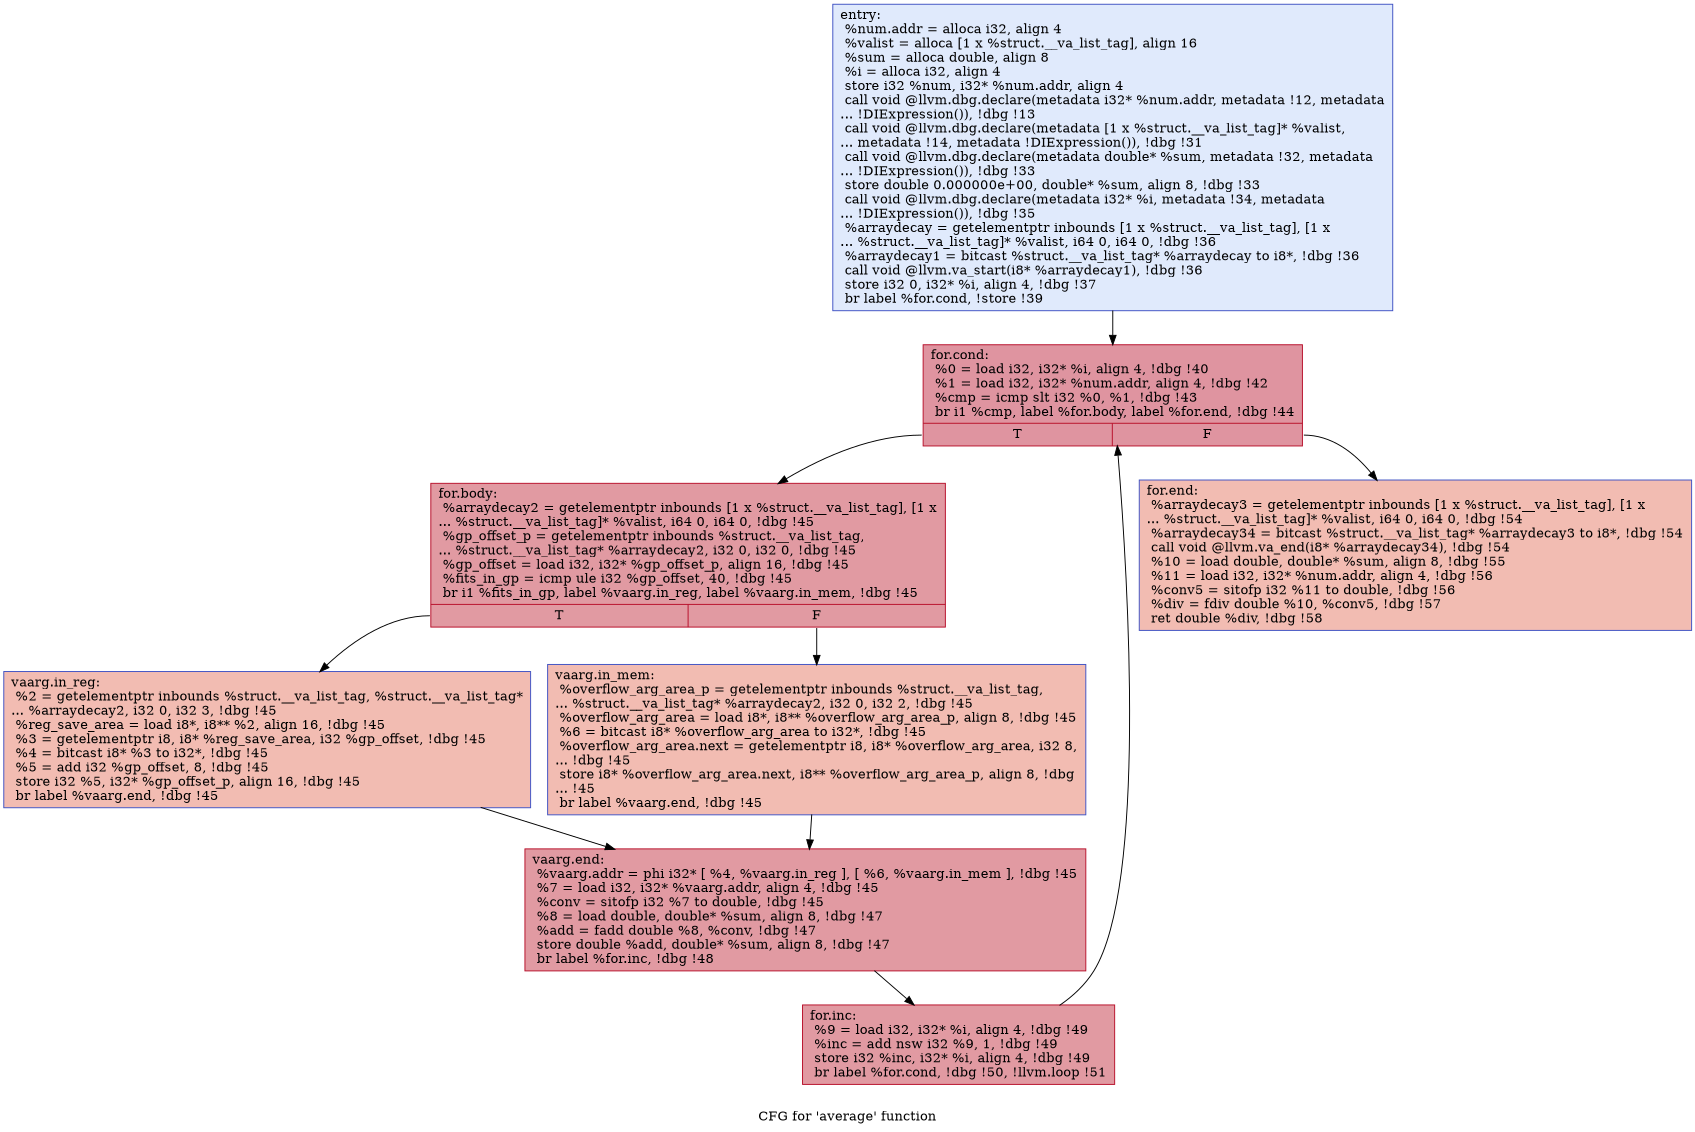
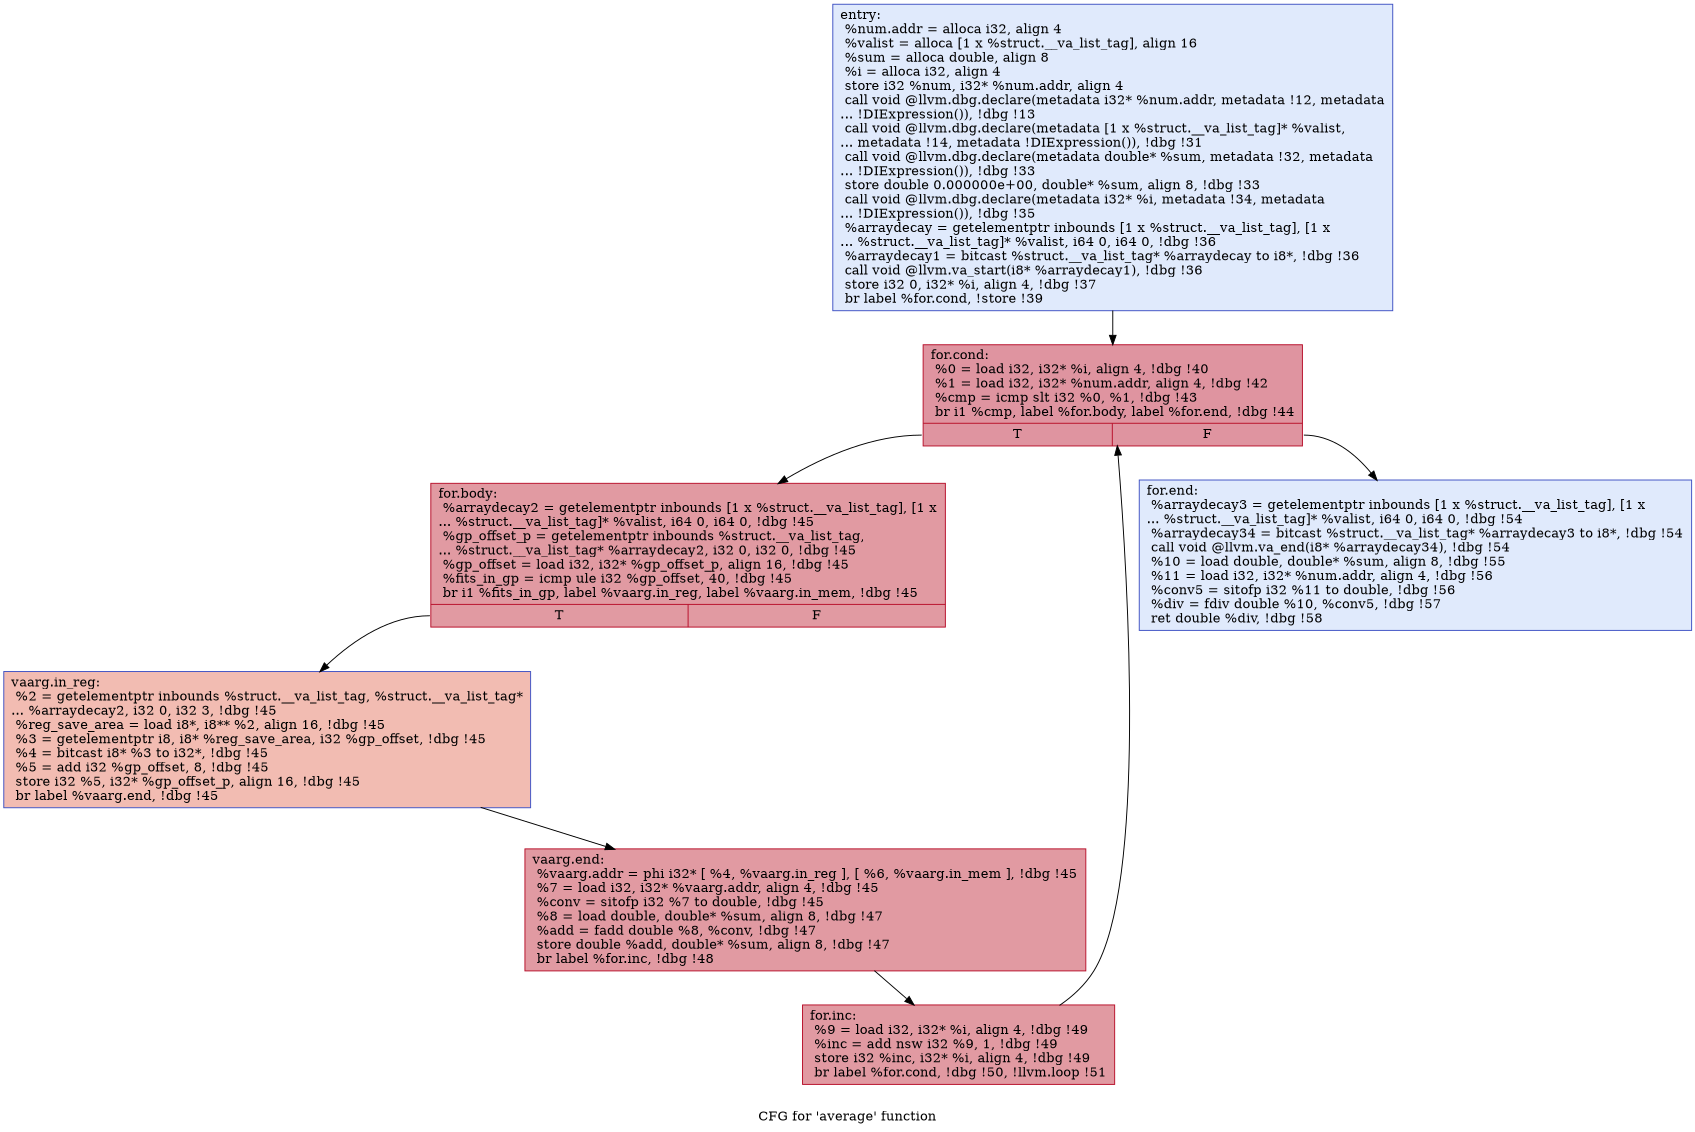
(1415, 555) -> (1415, 555)
(817, 740) -> none
